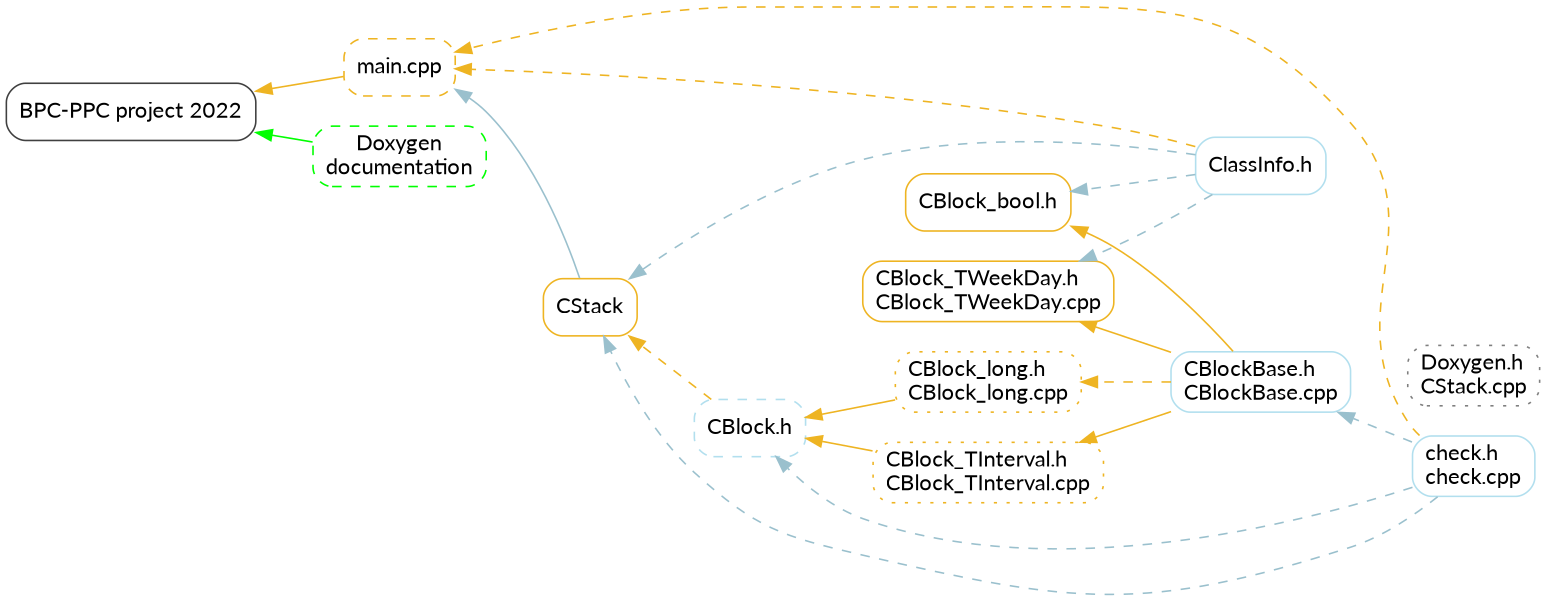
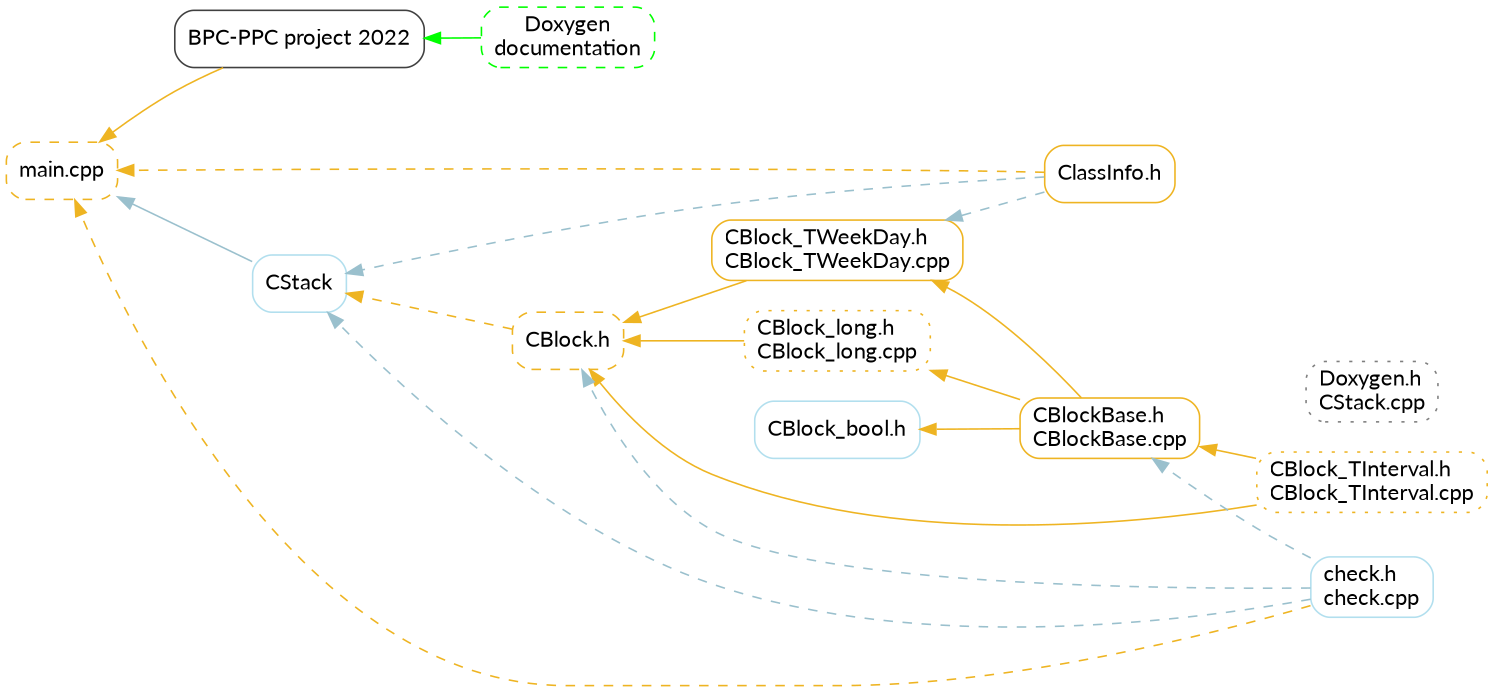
(308, 83) -> (166, 96)
(1261, 166) -> (1110, 174)
(1141, 182) -> none
(988, 202) -> (837, 430)
none -> (693, 299)
(590, 307) -> (300, 284)
(1135, 382) -> (983, 388)
(1261, 382) -> (1110, 428)
(1133, 424) -> (1236, 454)
(750, 428) -> (568, 341)
